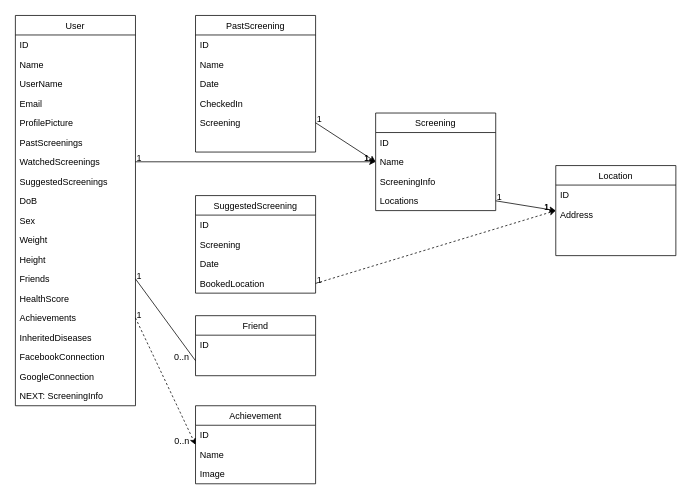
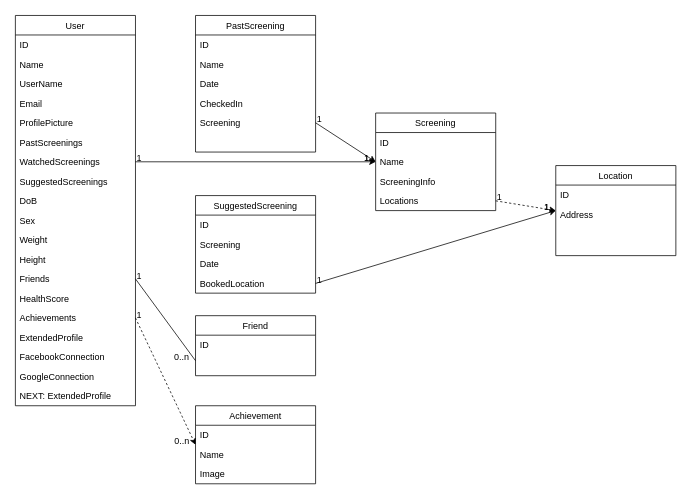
(521, 205) -> (521, 205)
(434, 247) -> (434, 247)
(60, 338) -> (55, 338)
(64, 396) -> (68, 396)
